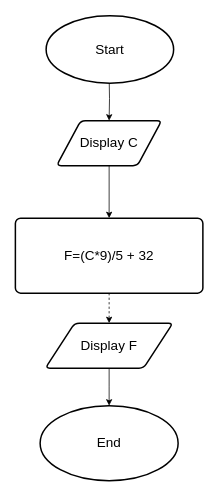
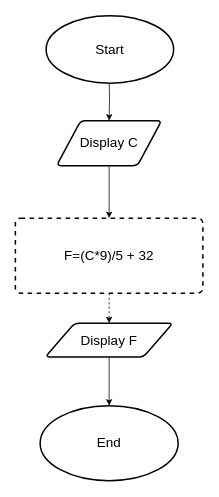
(109, 255) -> (109, 255)
(109, 345) -> (109, 340)
